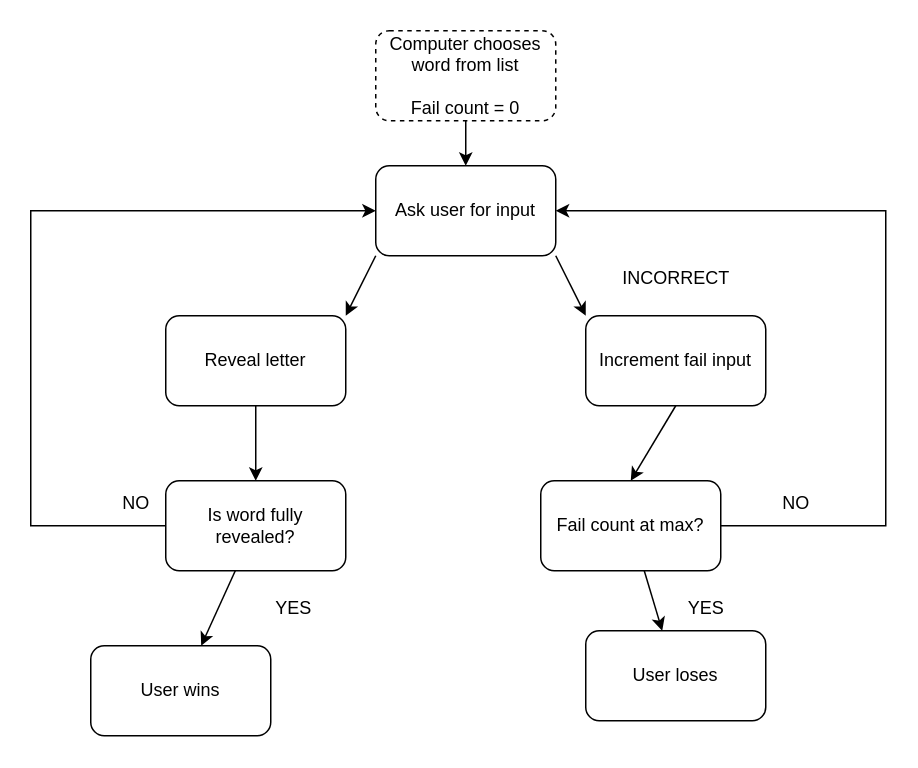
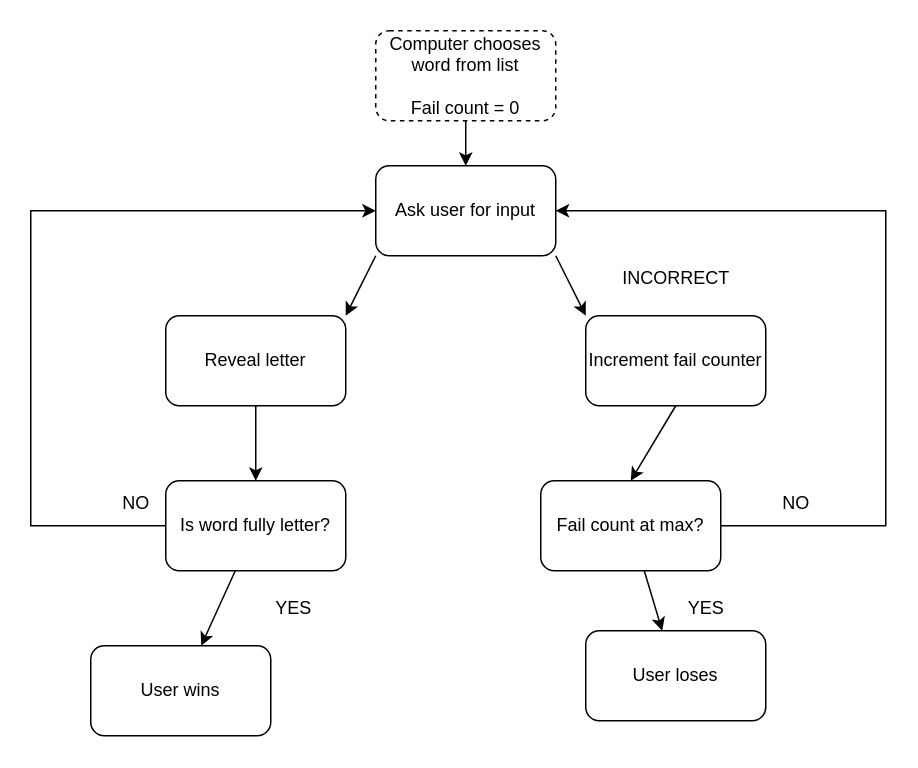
(676, 361) -> (676, 361)
(256, 526) -> (256, 526)
